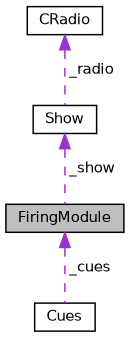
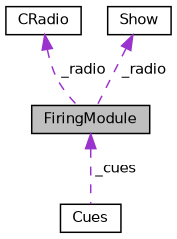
(65, 78) -> (58, 80)
(90, 169) -> (142, 70)
